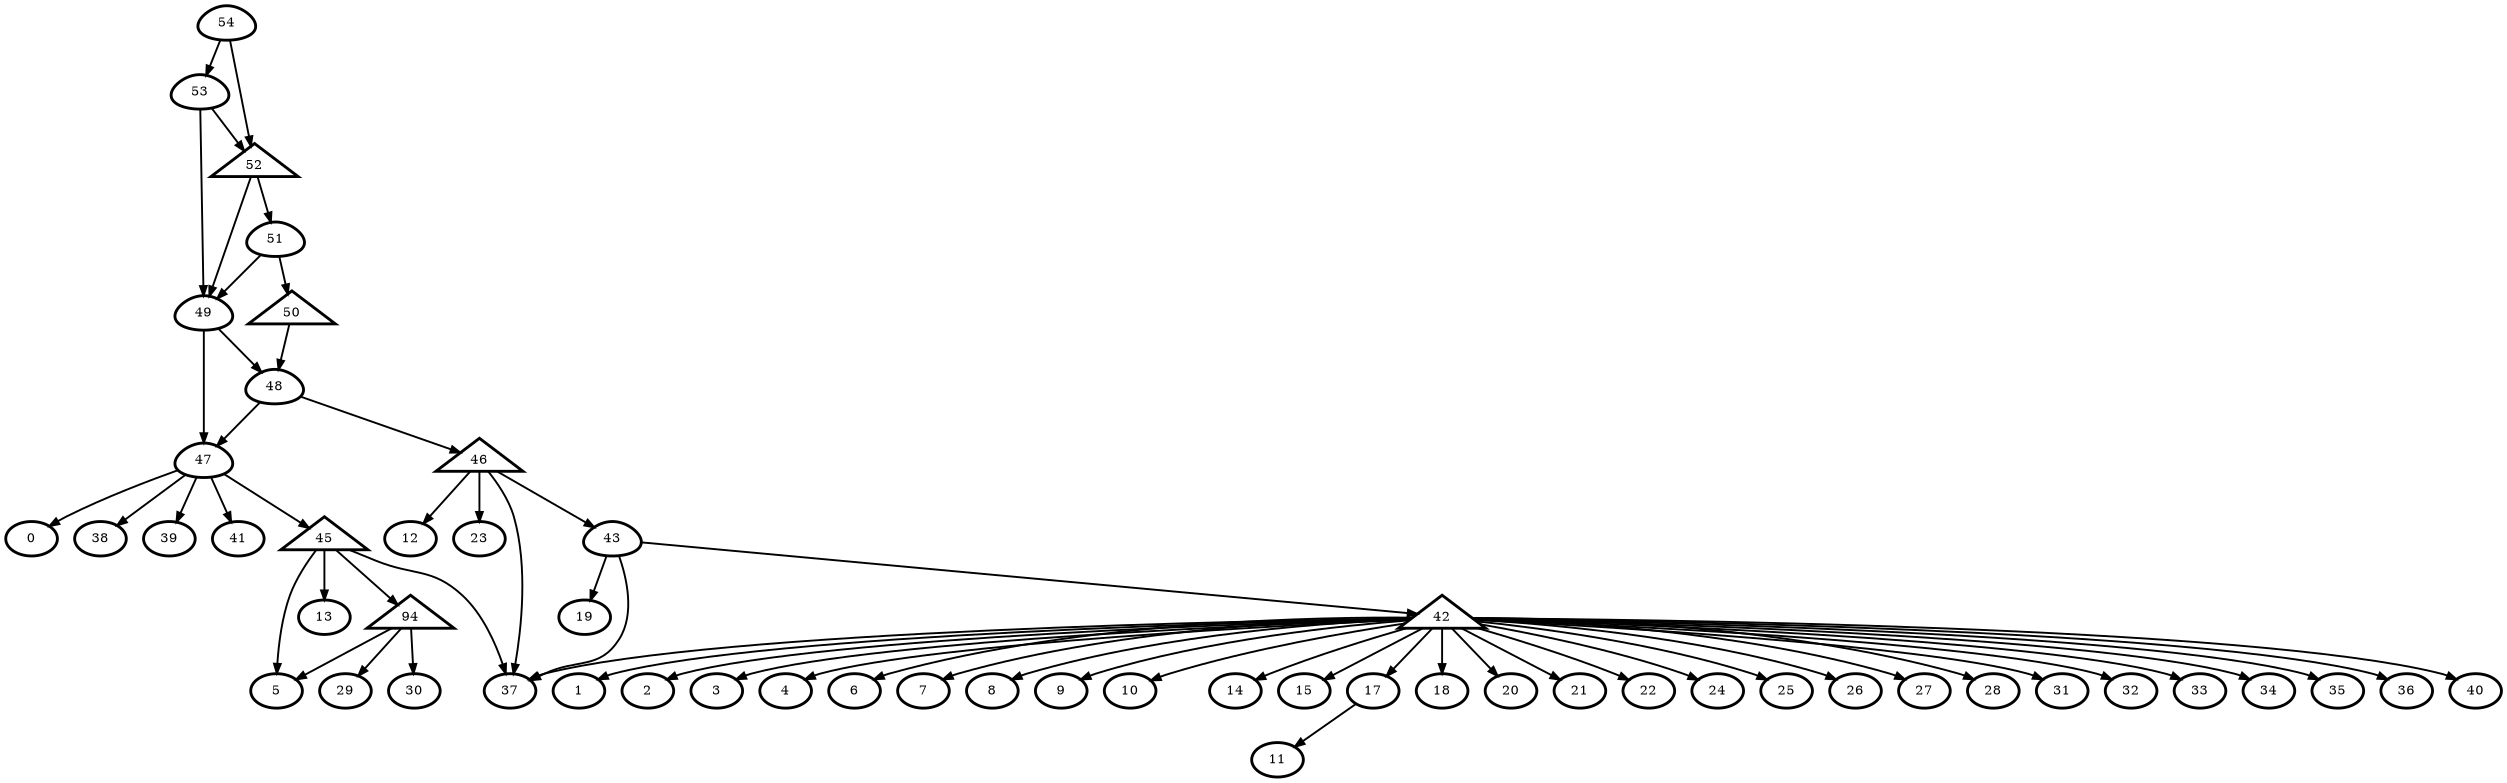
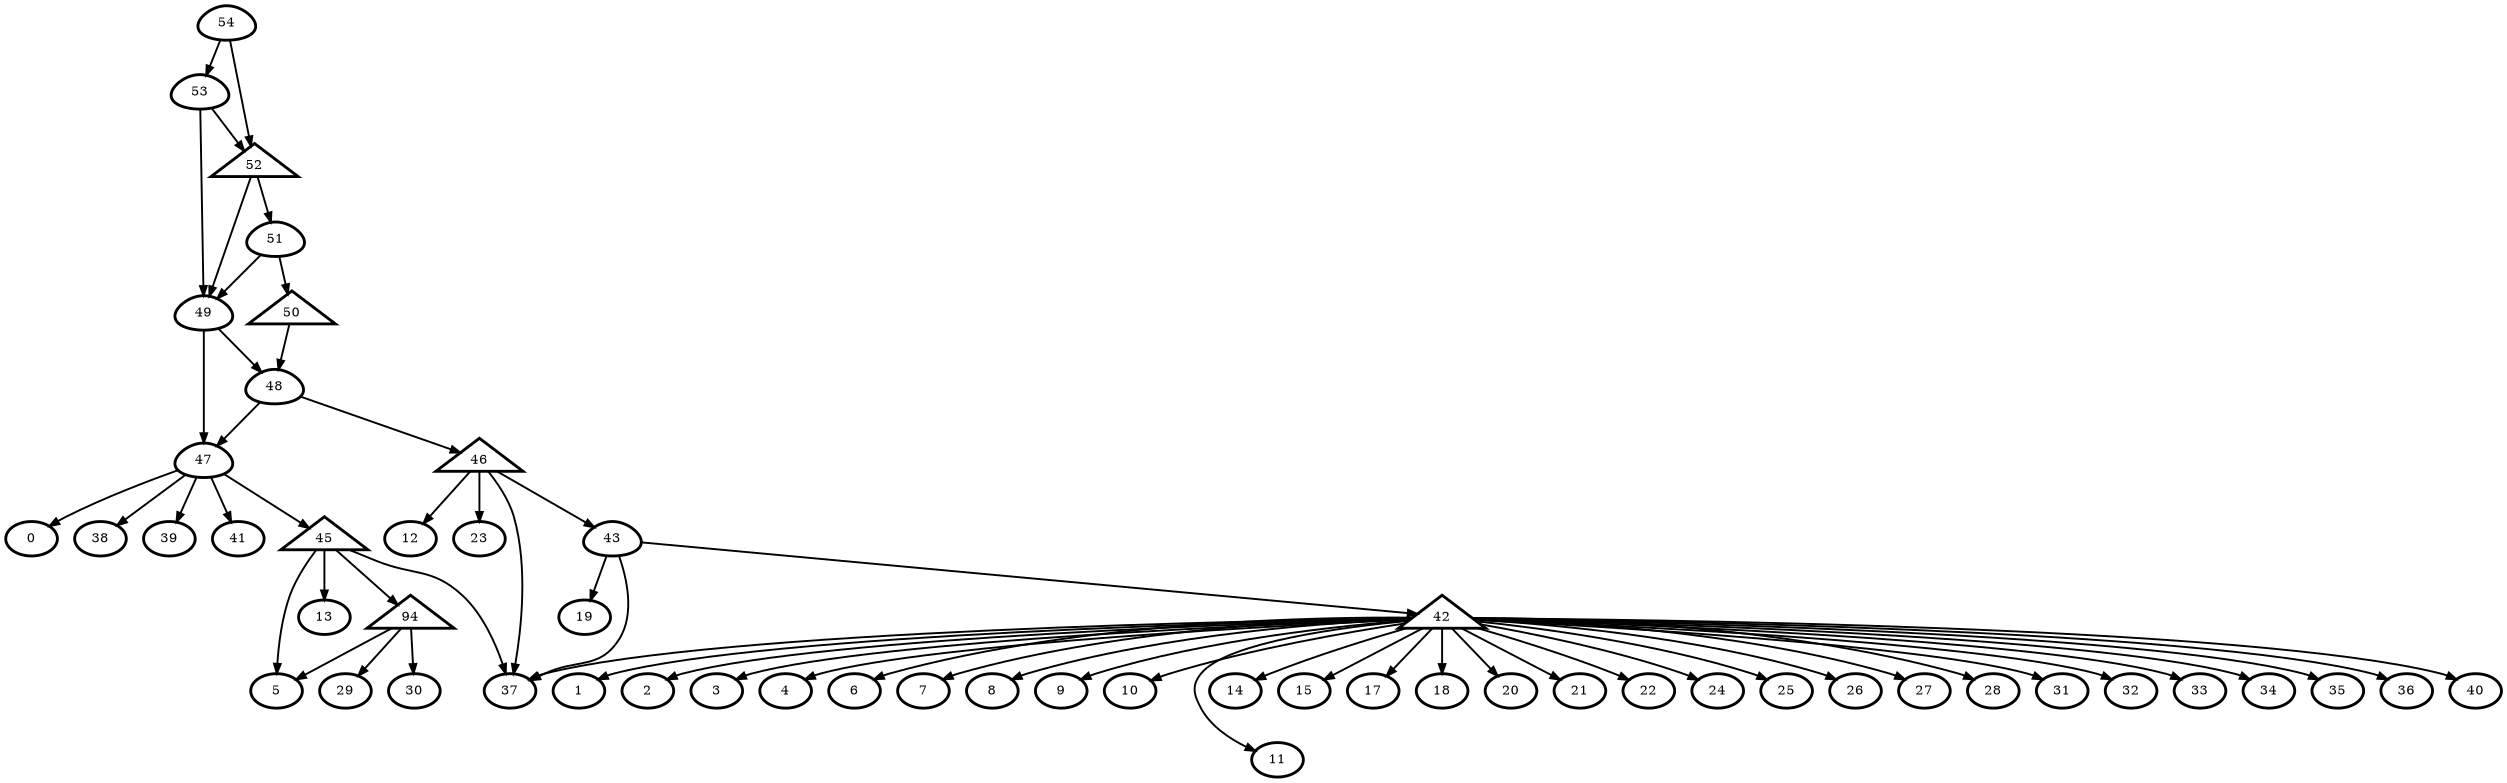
(1330, 722) -> (1204, 671)
